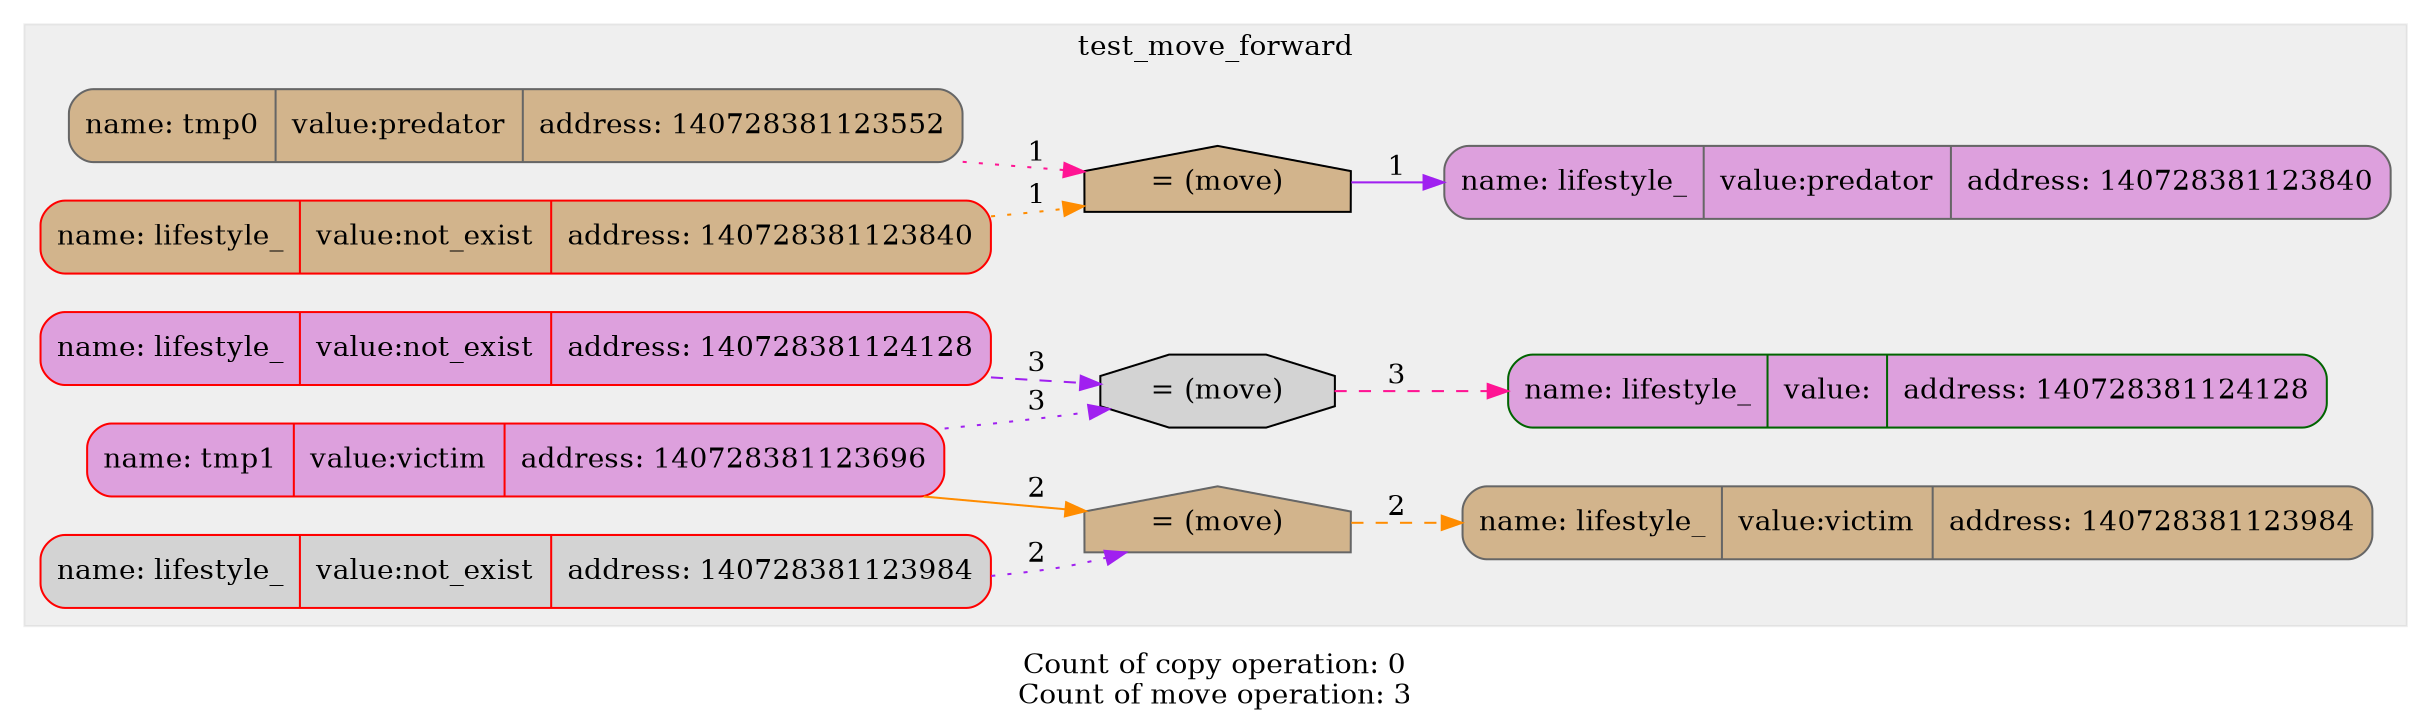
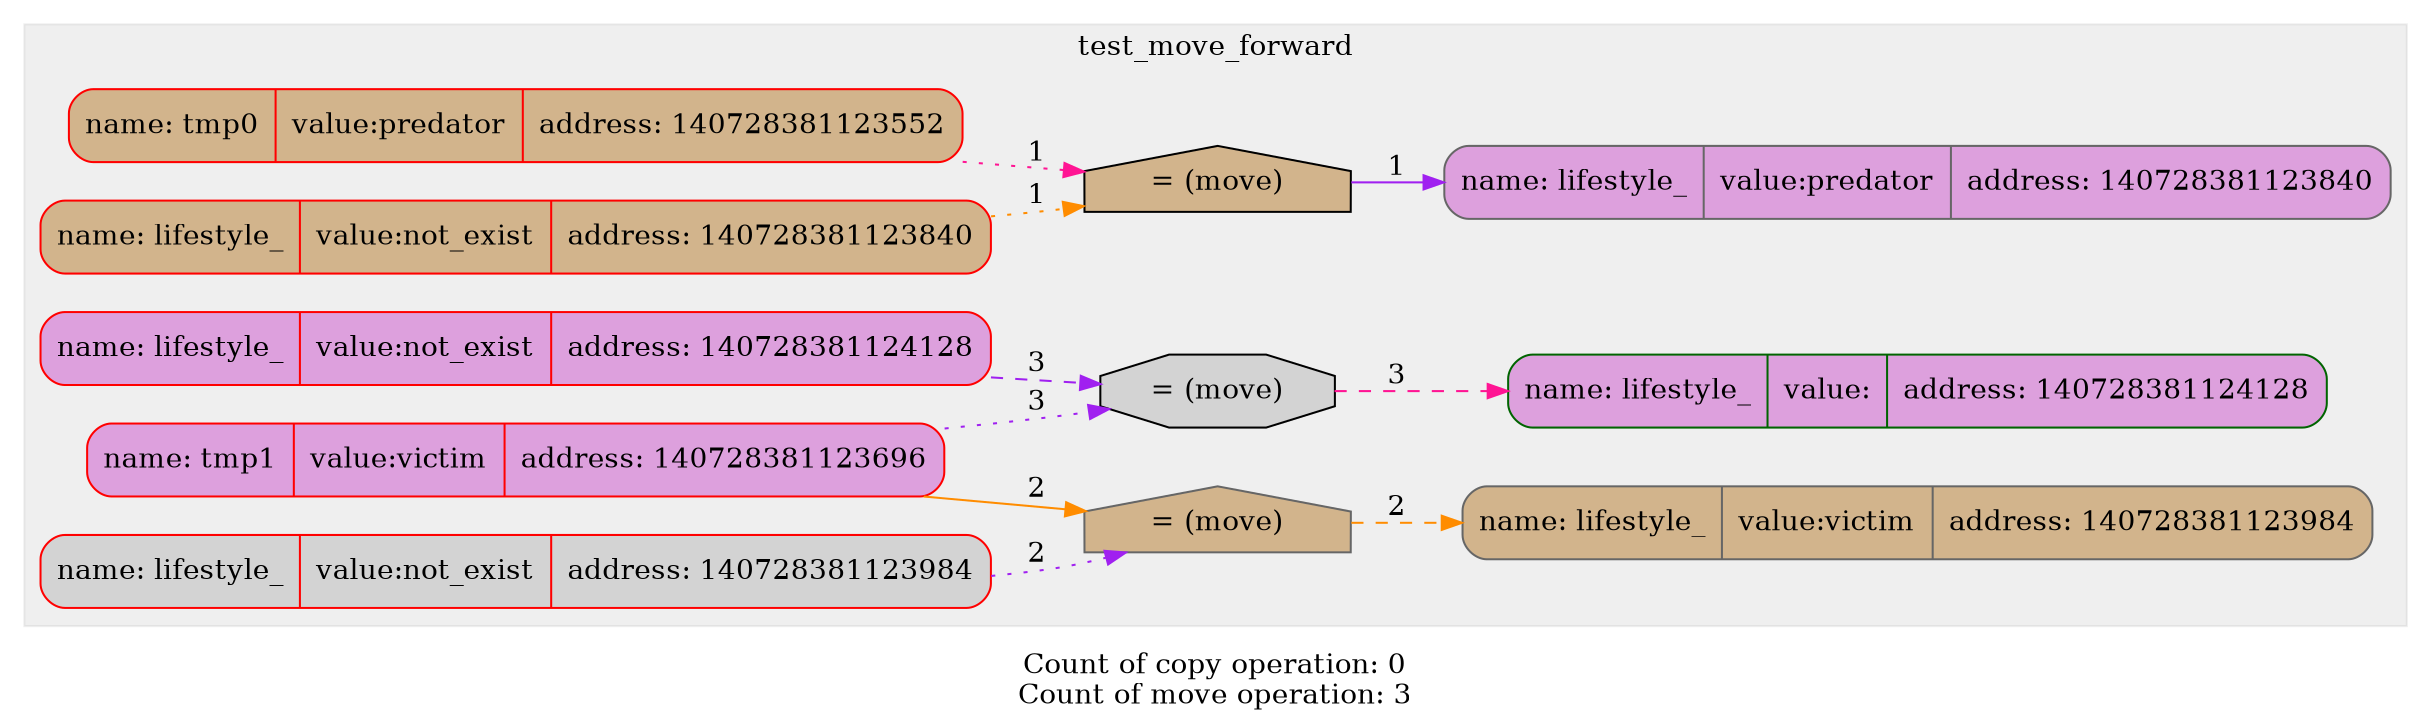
(516, 126) -> (516, 126)
